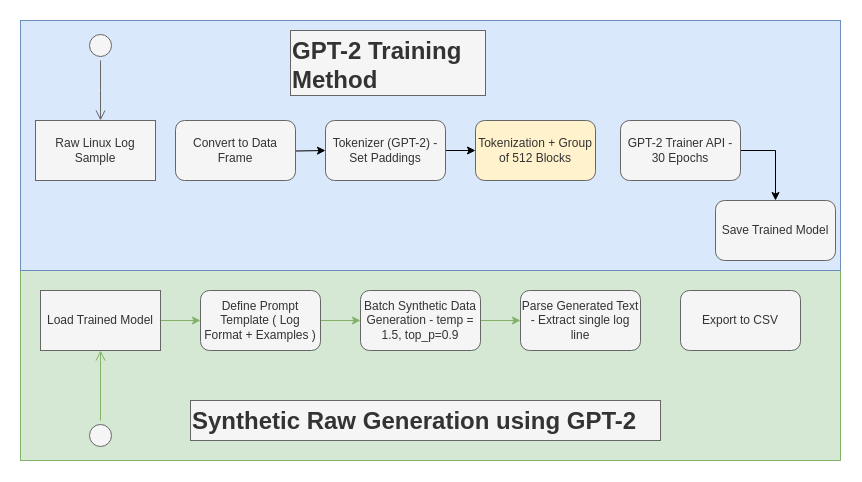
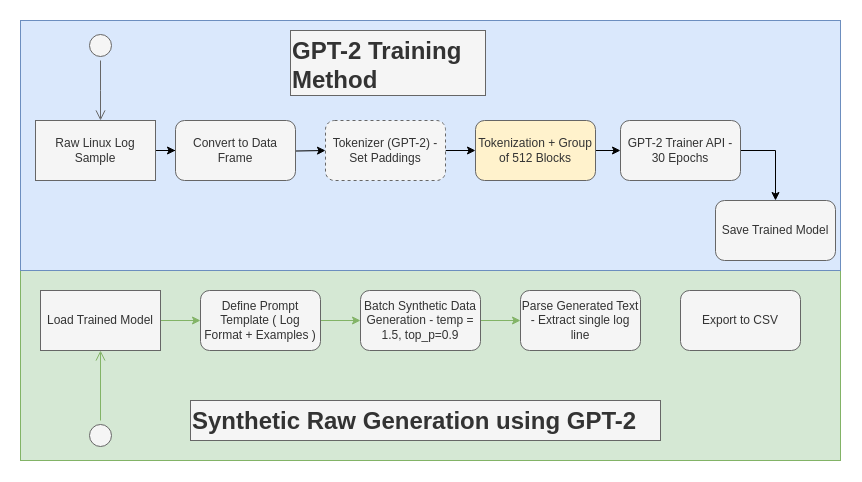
none -> (170, 151)
(386, 151) -> (386, 151)
none -> (612, 151)
